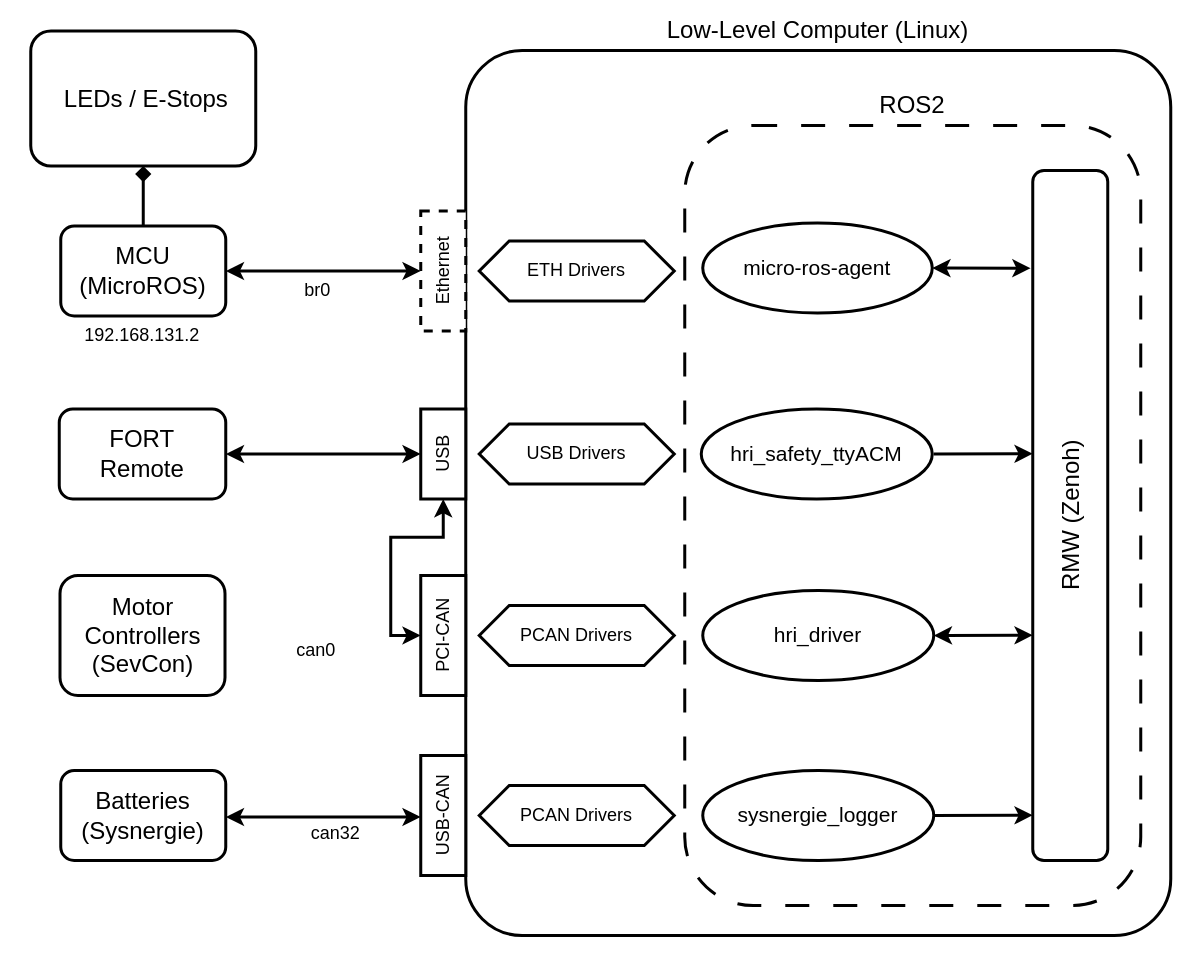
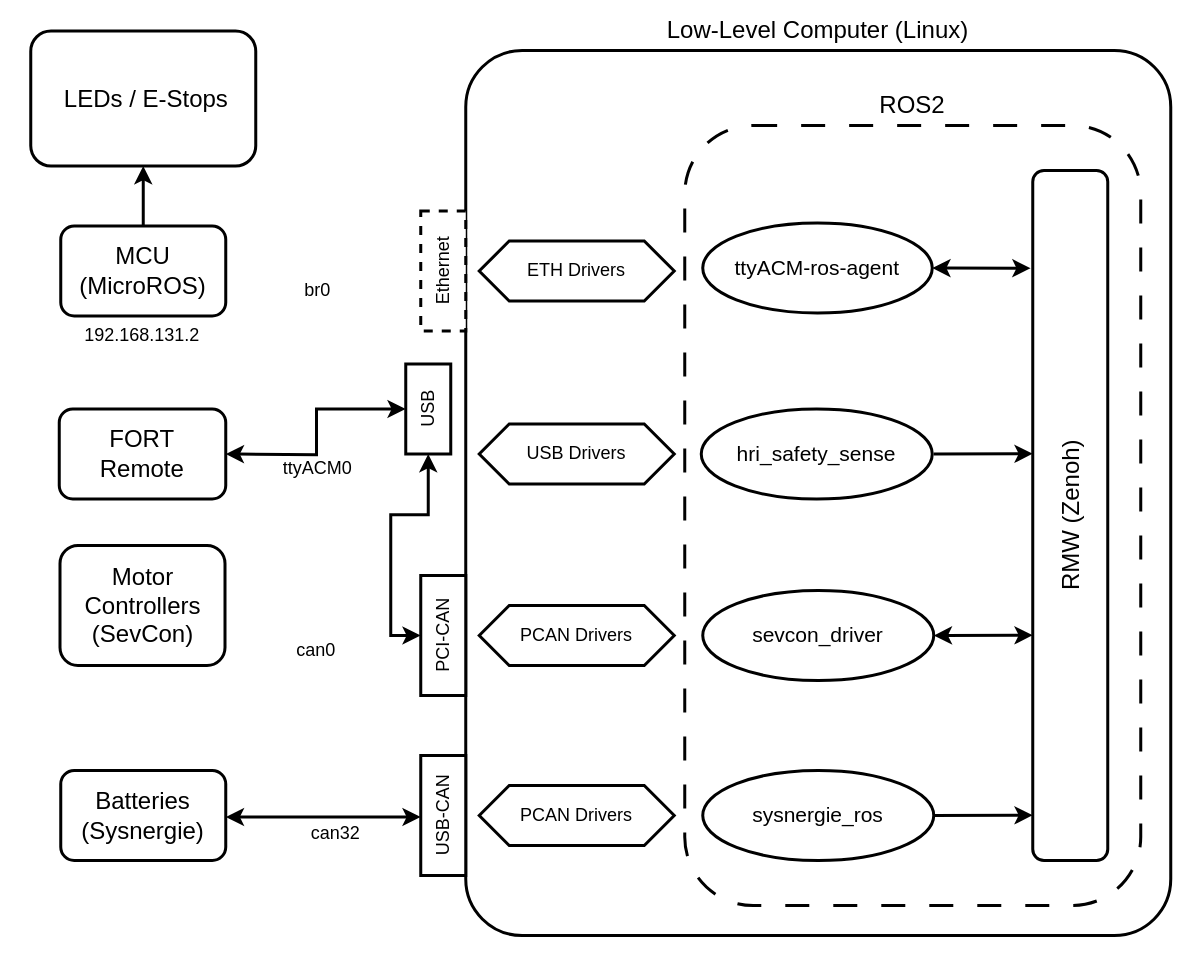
(143, 181) -> (143, 180)
(818, 268) -> (818, 268)
(323, 271) -> none
(443, 454) -> (428, 409)
(817, 454) -> (817, 454)
none -> (318, 469)
(143, 635) -> (143, 605)
(818, 635) -> (818, 635)
(818, 815) -> (818, 815)
